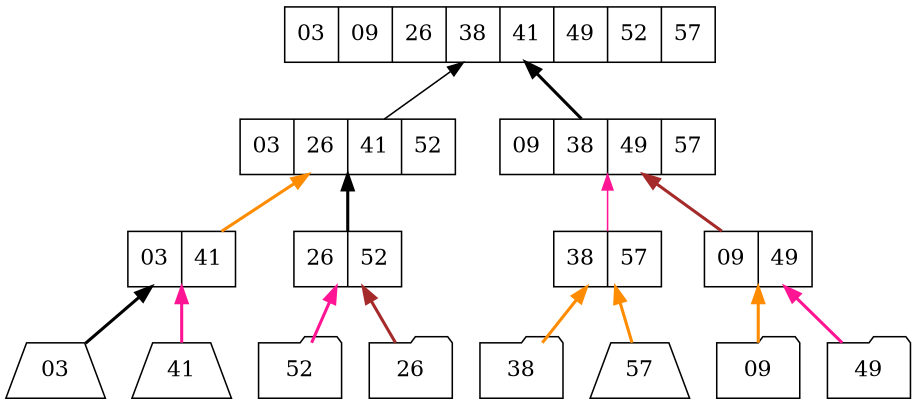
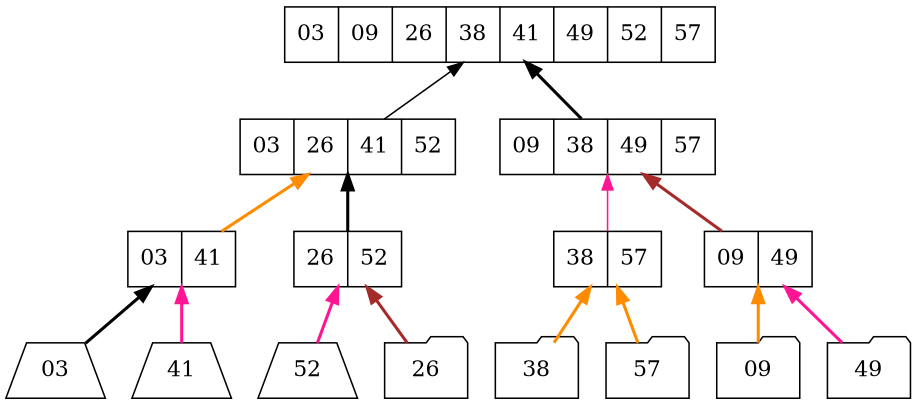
(300, 371) -> (308, 371)
(640, 371) -> (648, 371)
